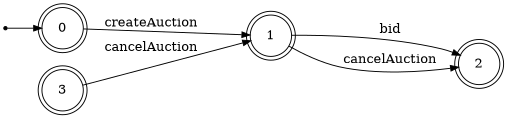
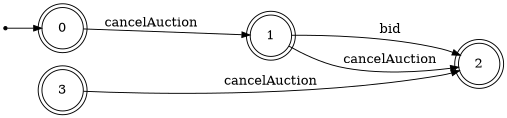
(151, 23) -> (151, 23)
(163, 64) -> (268, 92)
